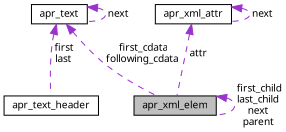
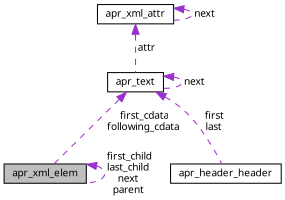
(183, 65) -> (136, 53)
(51, 106) -> (226, 174)
